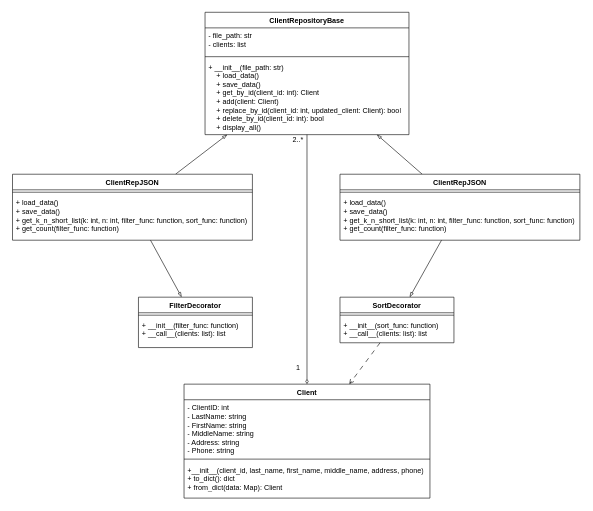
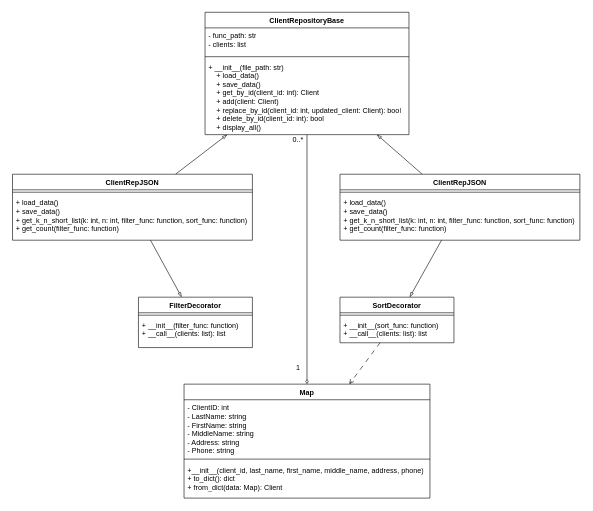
(236, 41) -> (238, 41)
(298, 140) -> (298, 140)
(307, 393) -> (307, 393)
